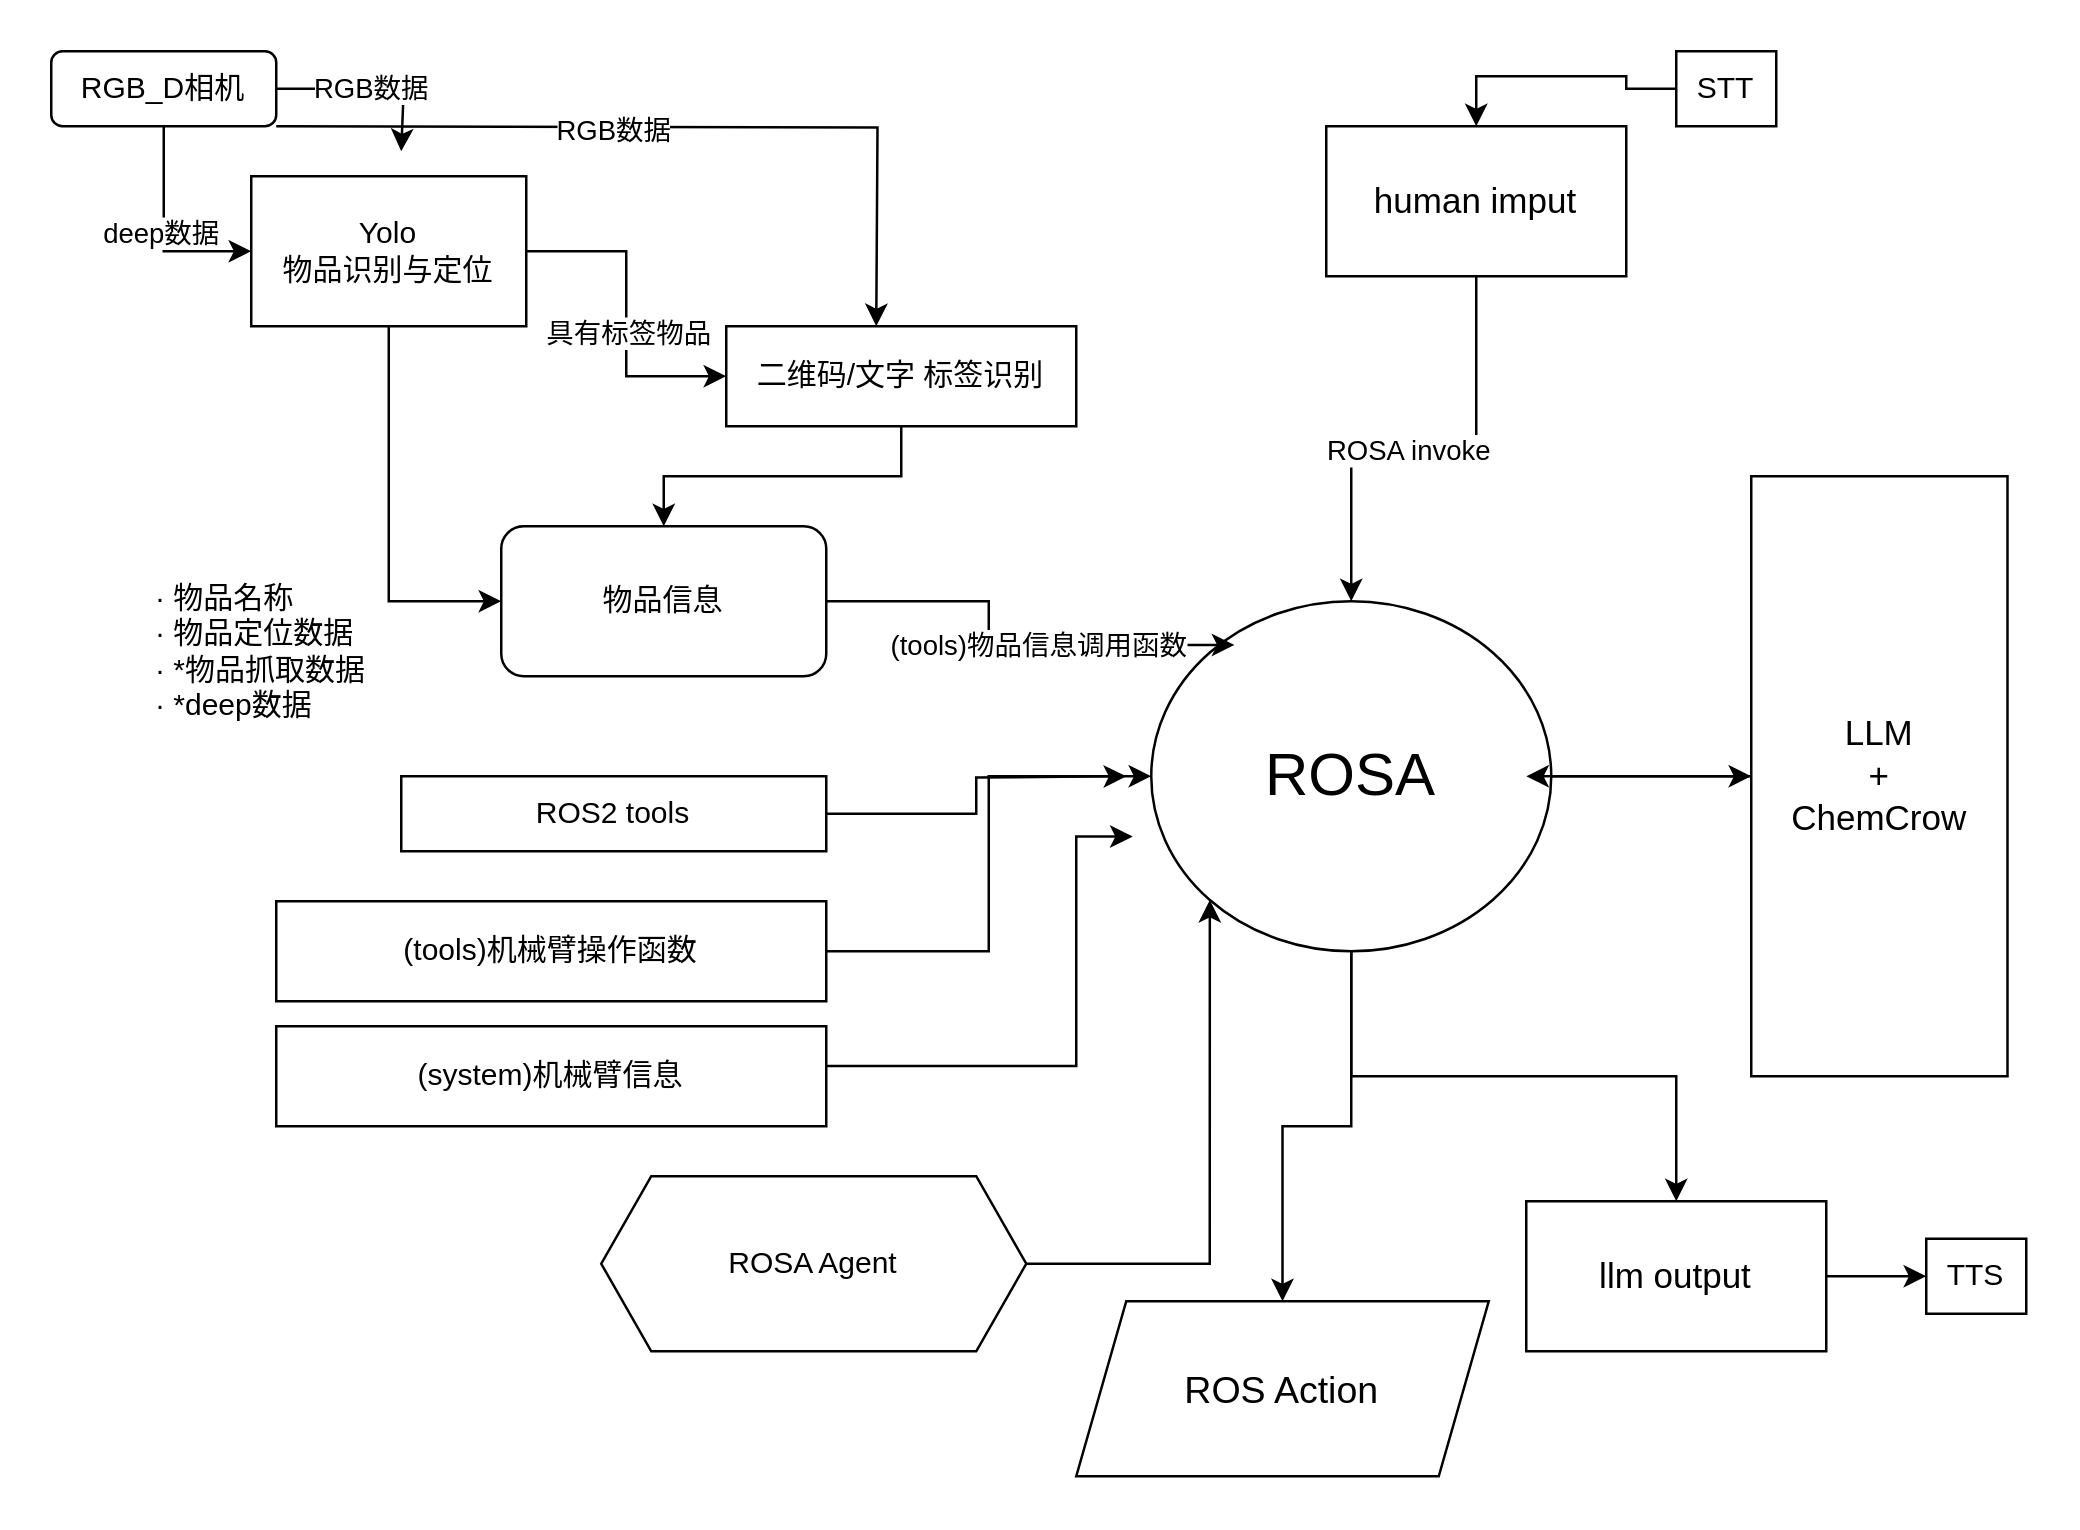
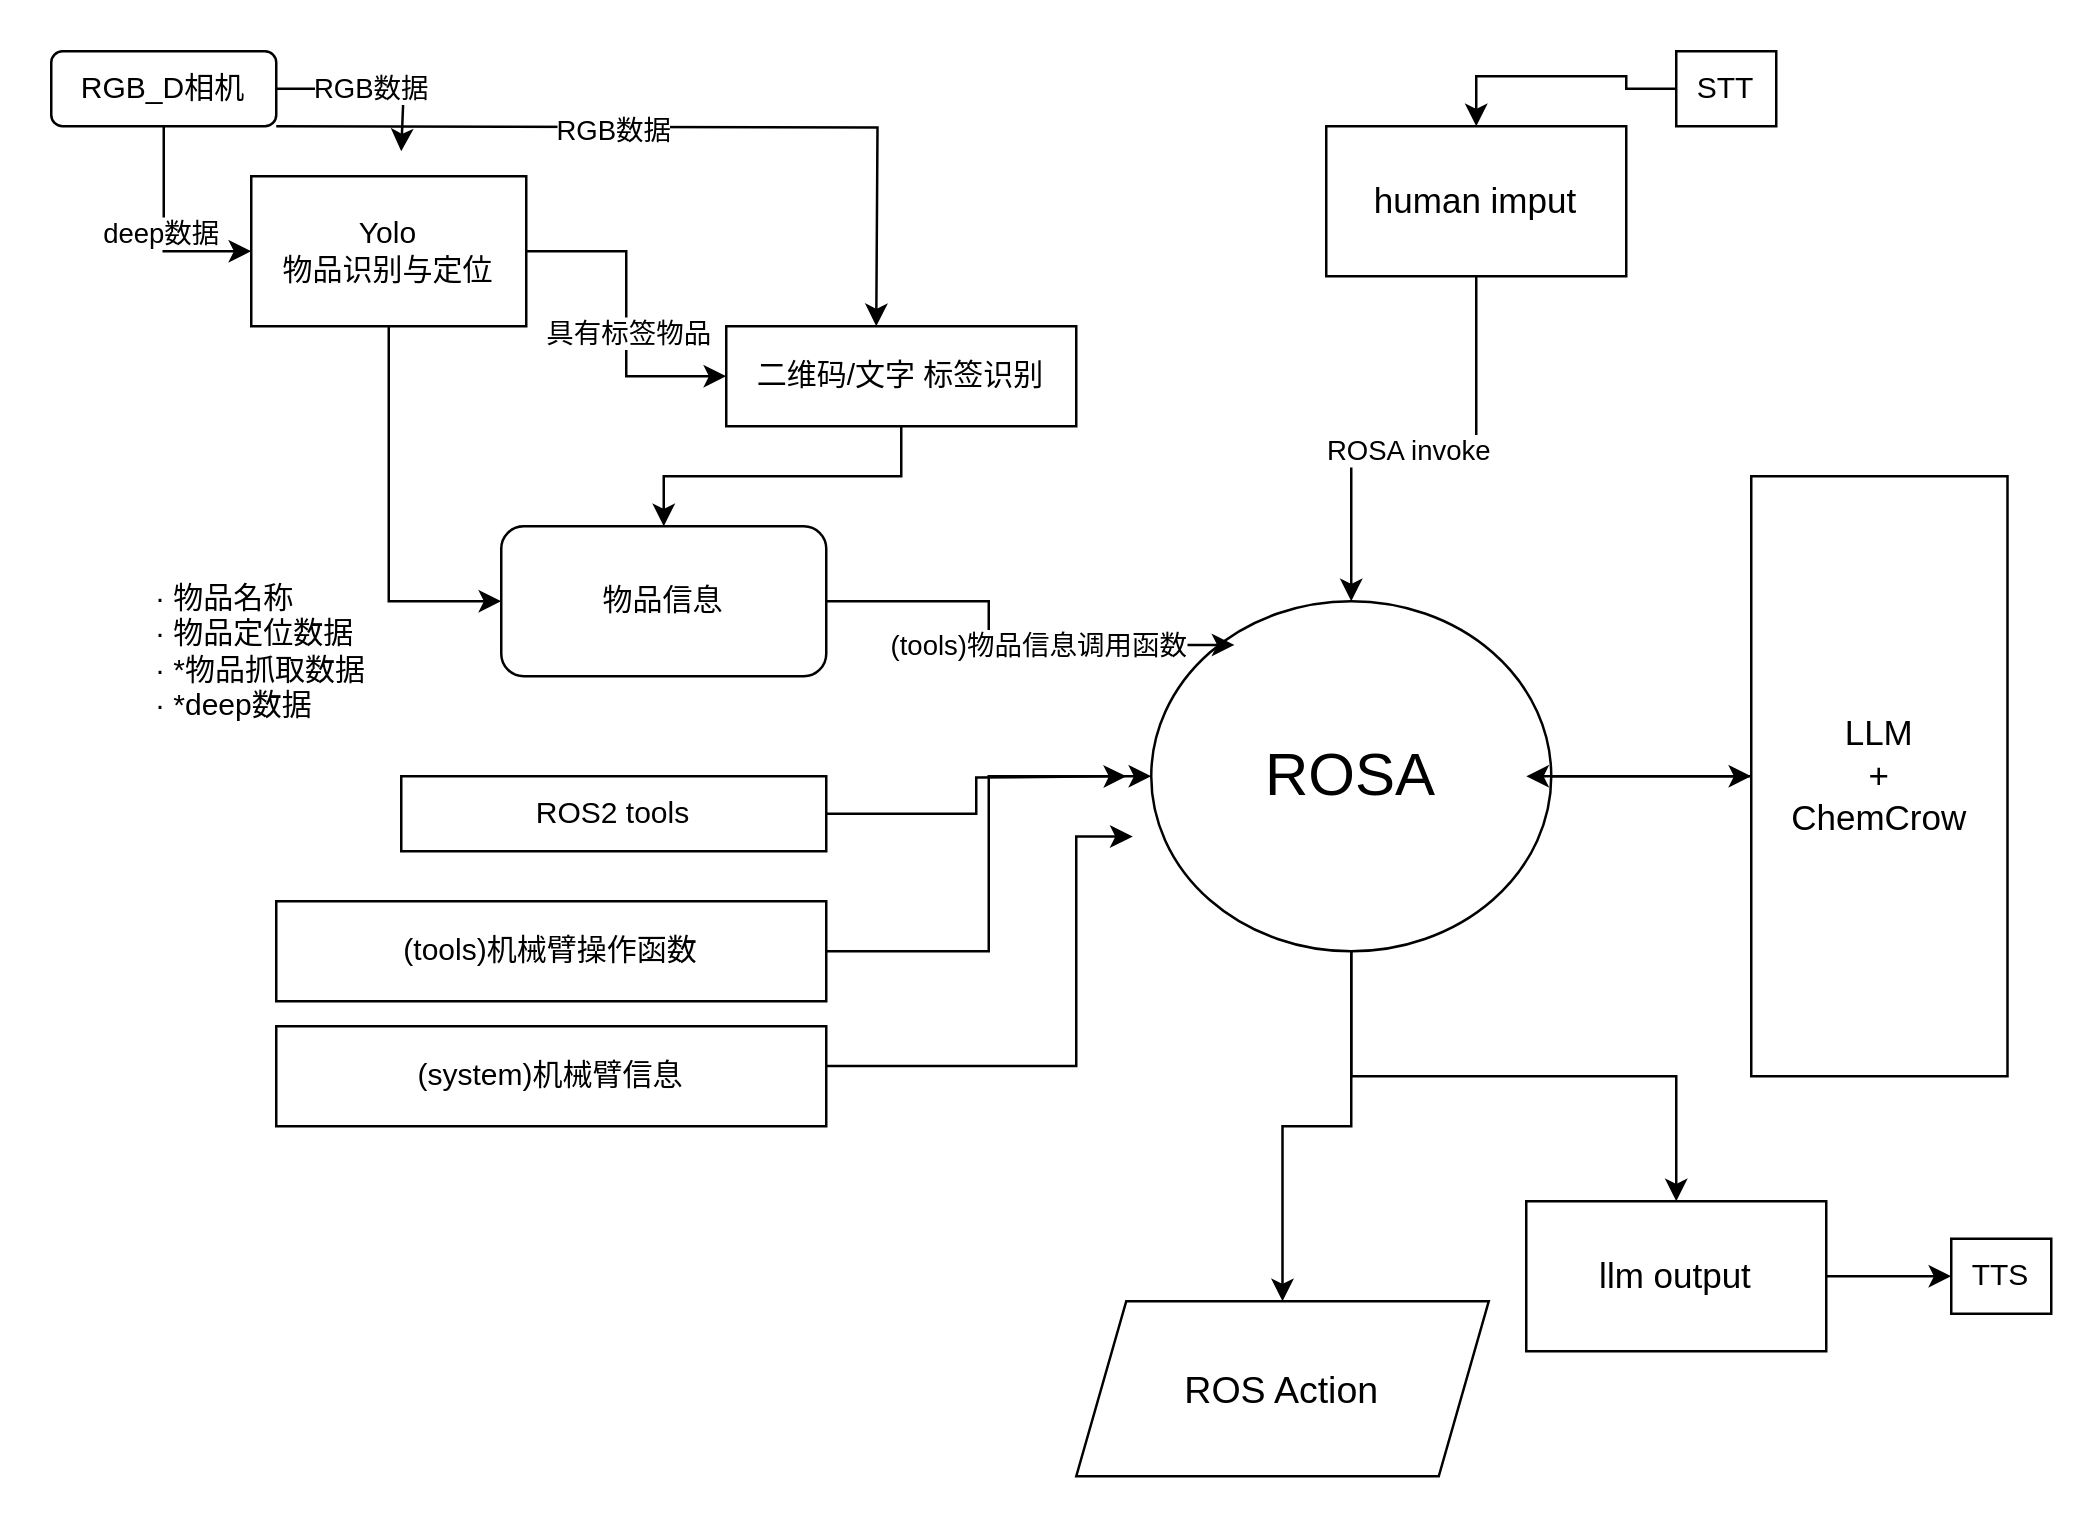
(1210, 1182) -> none
(814, 1264) -> none
(1976, 1276) -> (2001, 1276)
